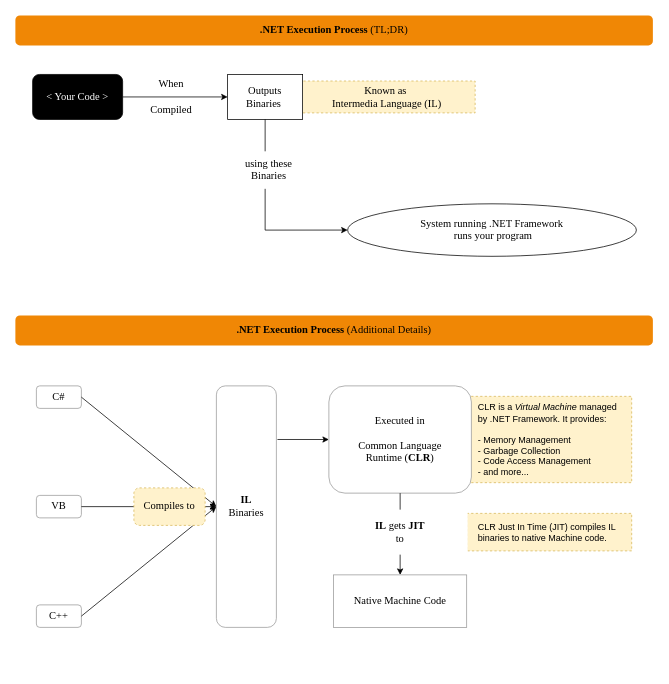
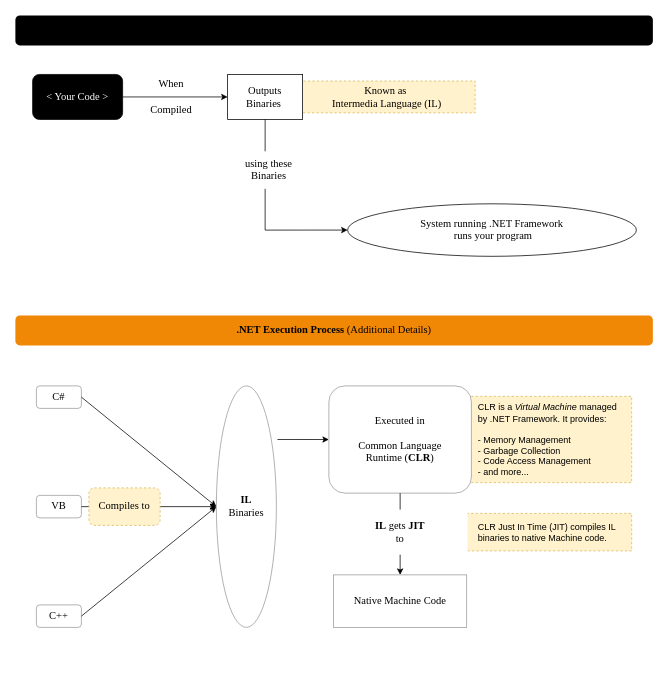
(334, 30) -> (334, 30)
(170, 507) -> (125, 507)
(246, 507) -> (246, 507)
